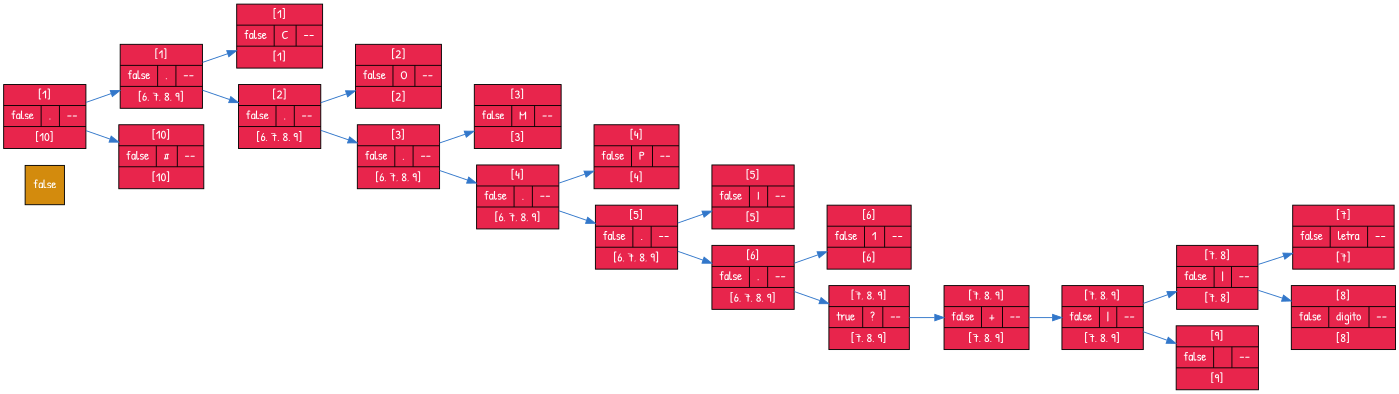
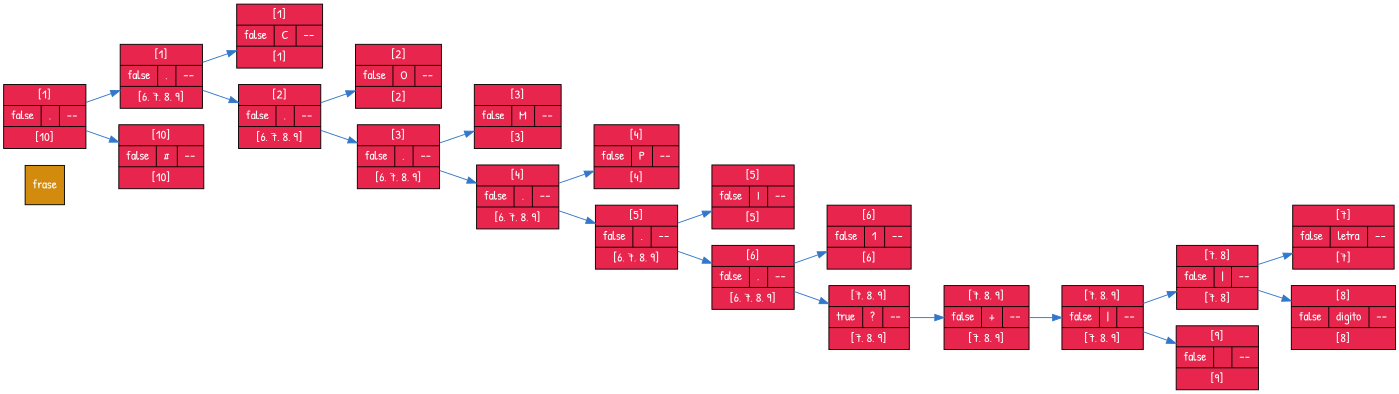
(45, 185) -> (45, 185)
